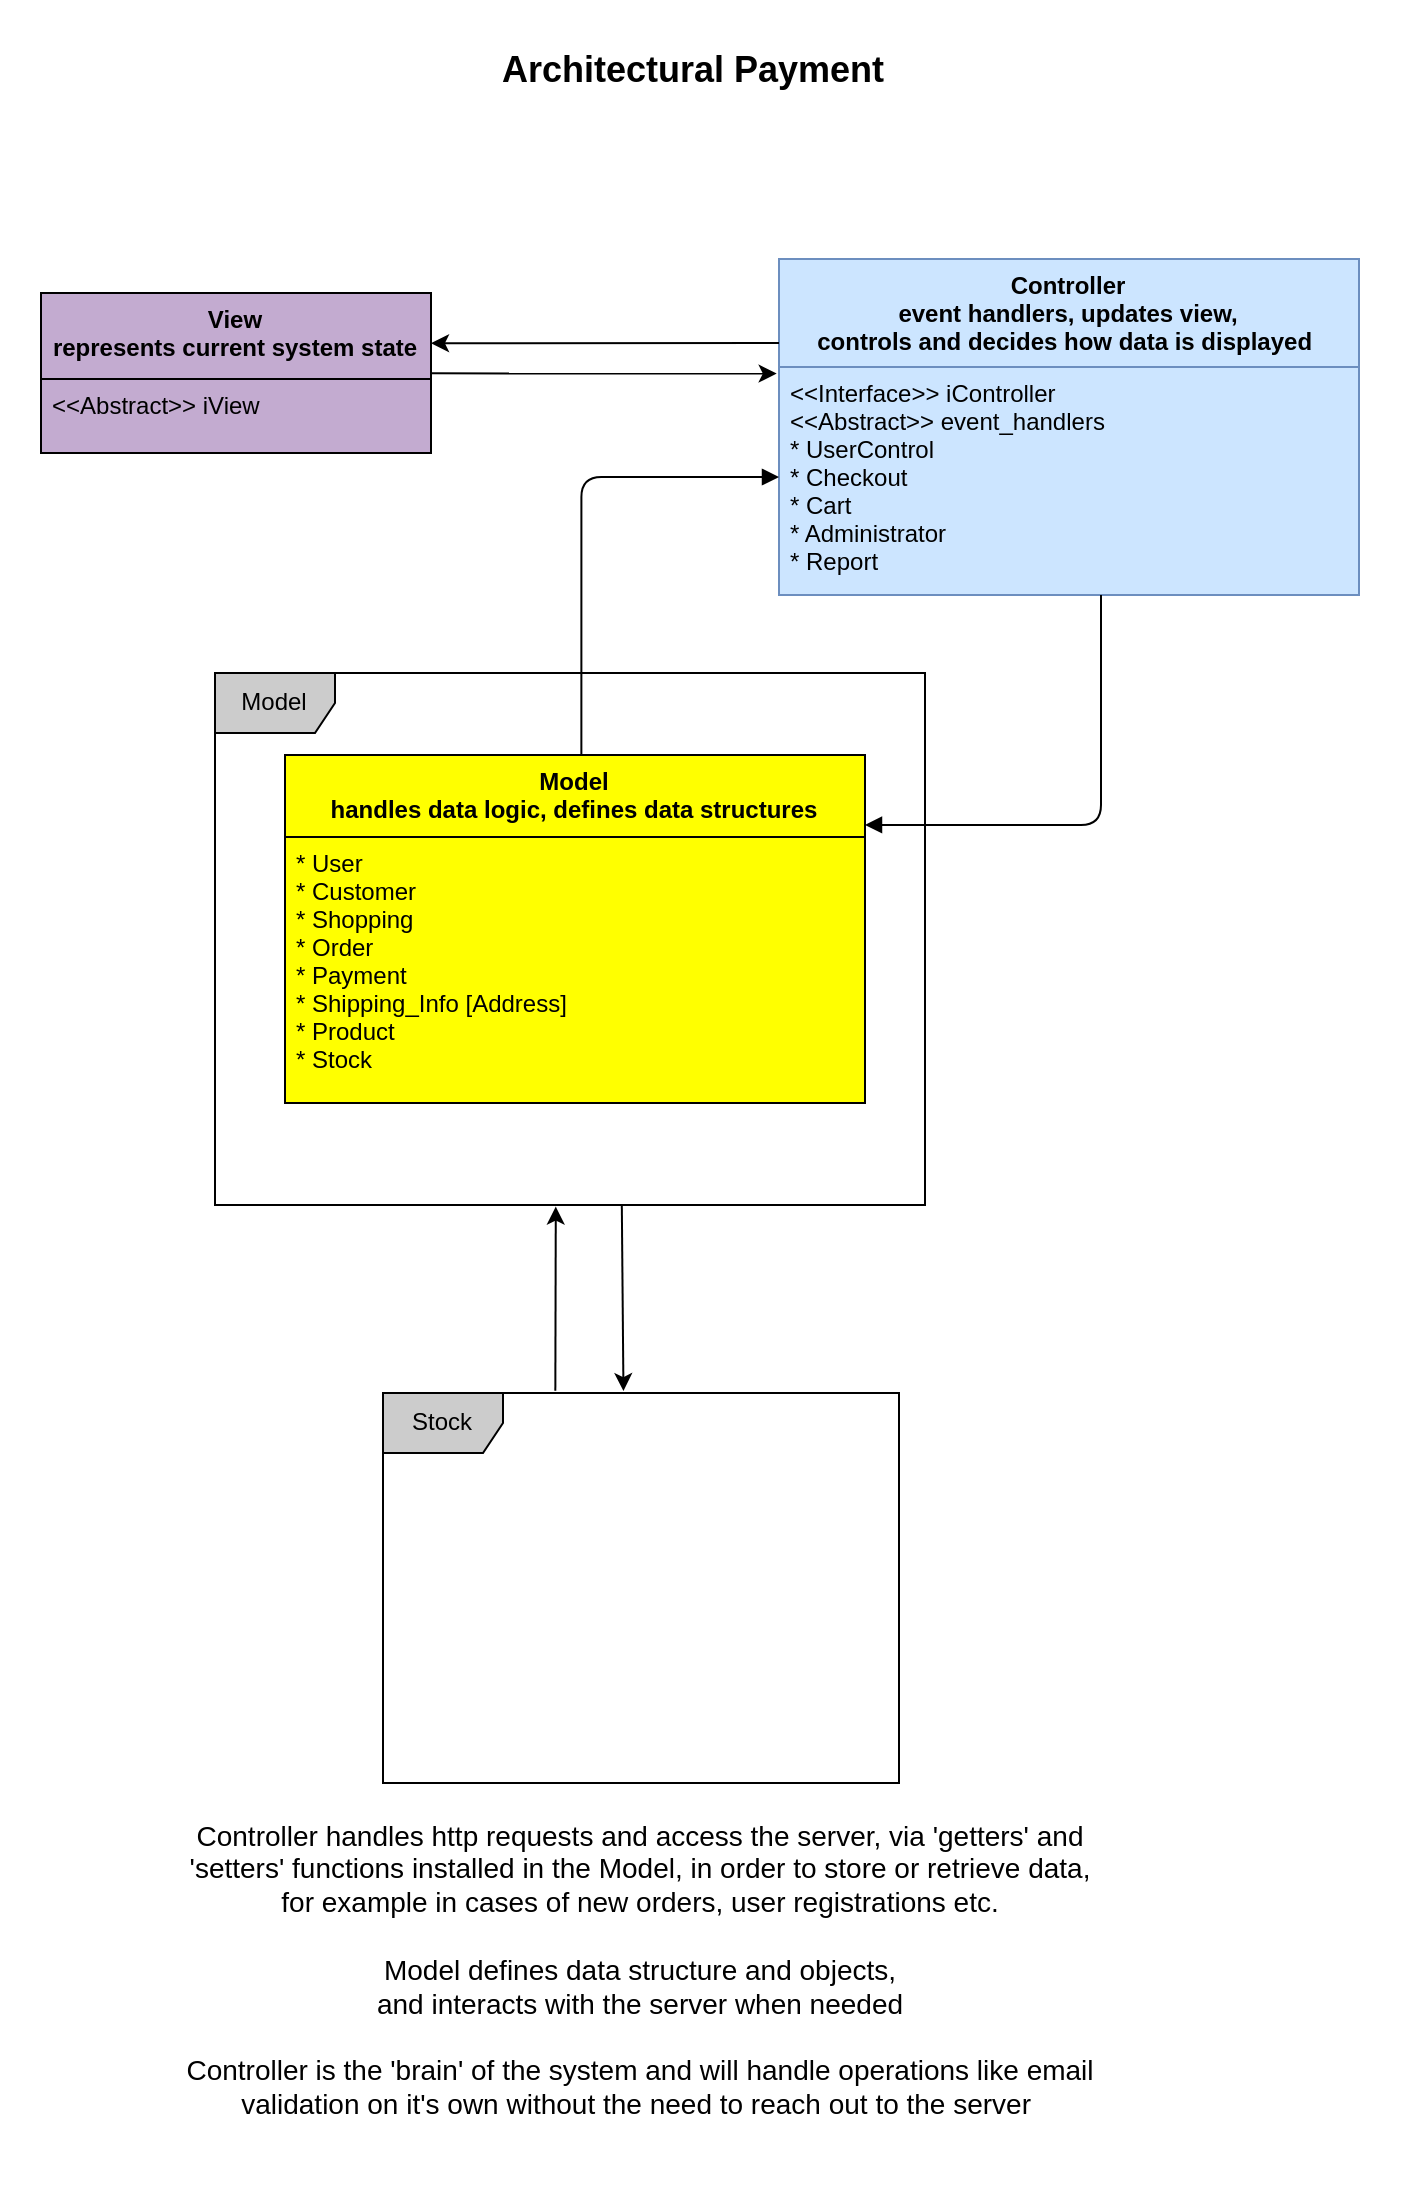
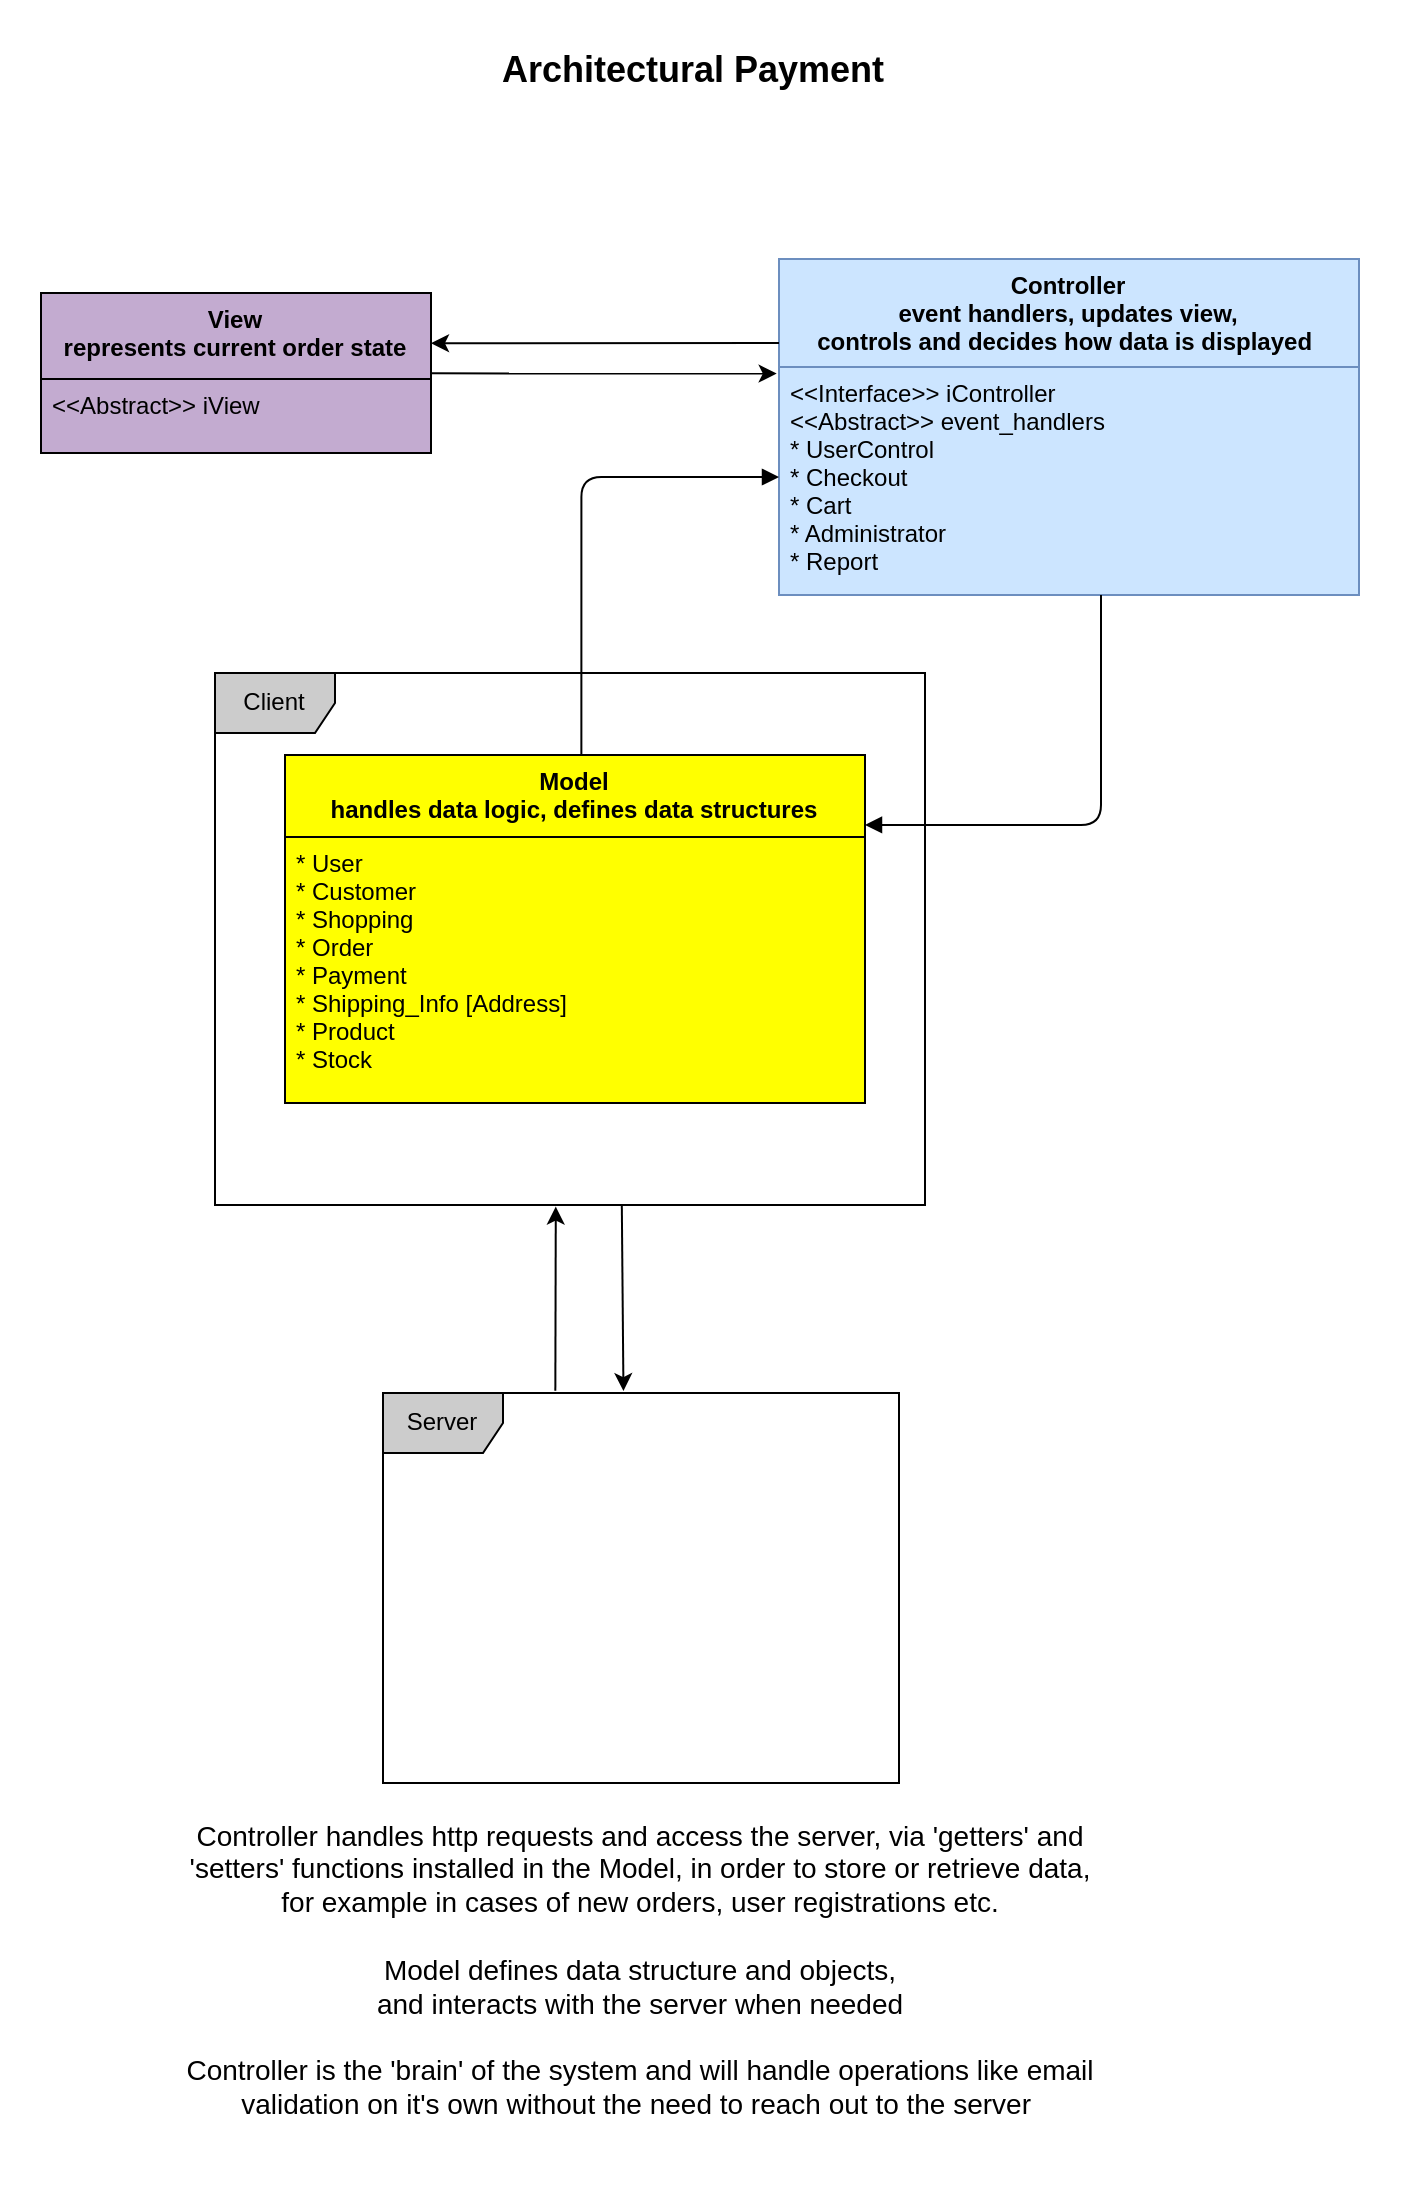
(235, 320) -> (235, 320)
(275, 703) -> (275, 703)
(443, 1423) -> (443, 1423)
